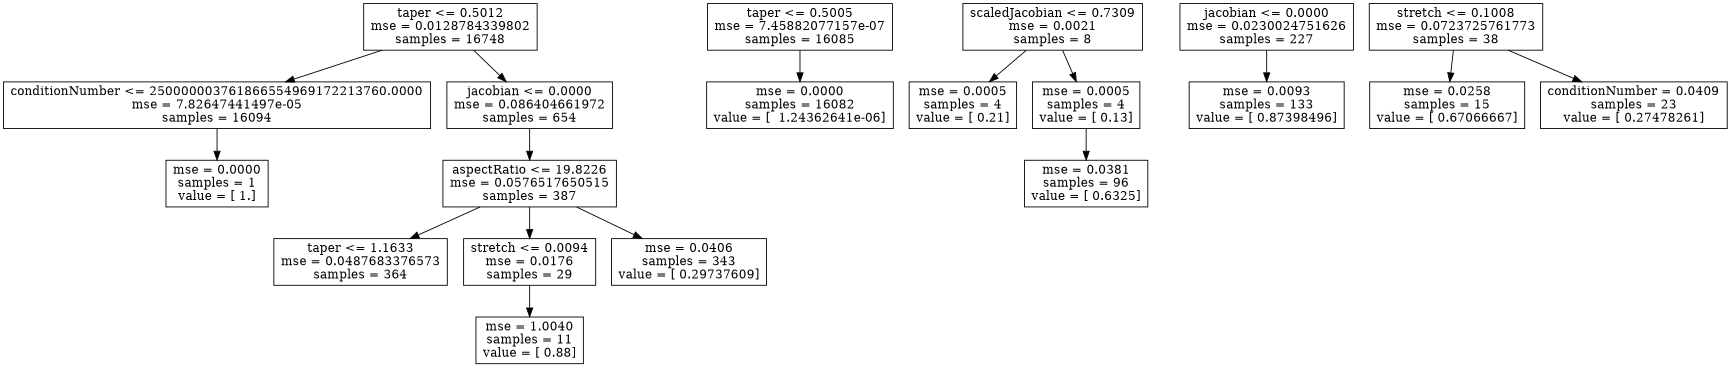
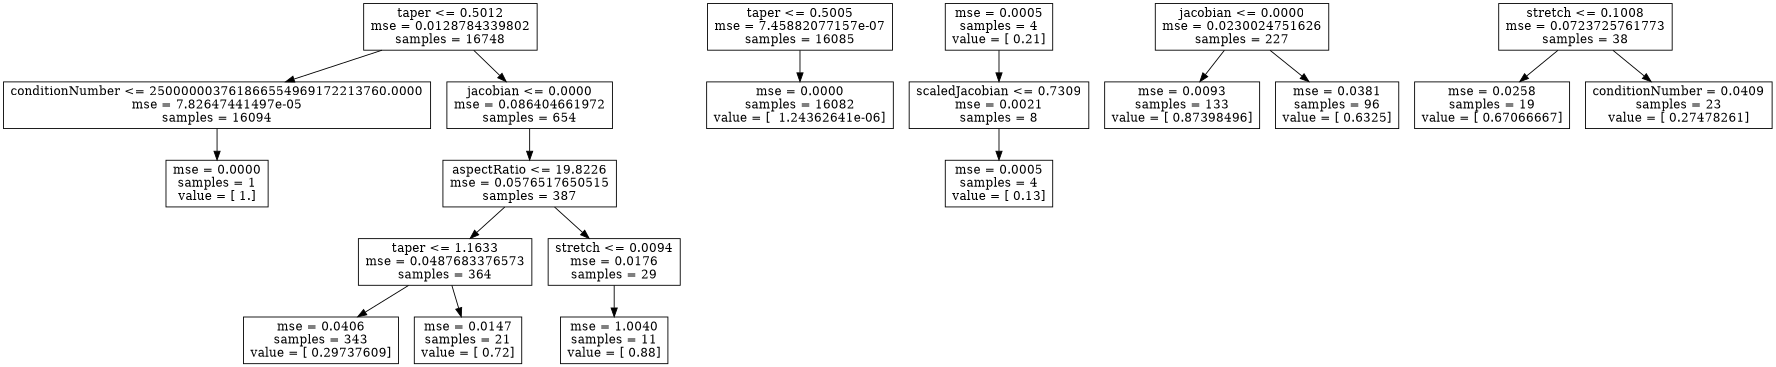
(1011, 63) -> (999, 62)
(1447, 105) -> (1492, 105)
(1086, 140) -> (1286, 63)
(605, 221) -> (387, 299)
none -> (468, 340)
